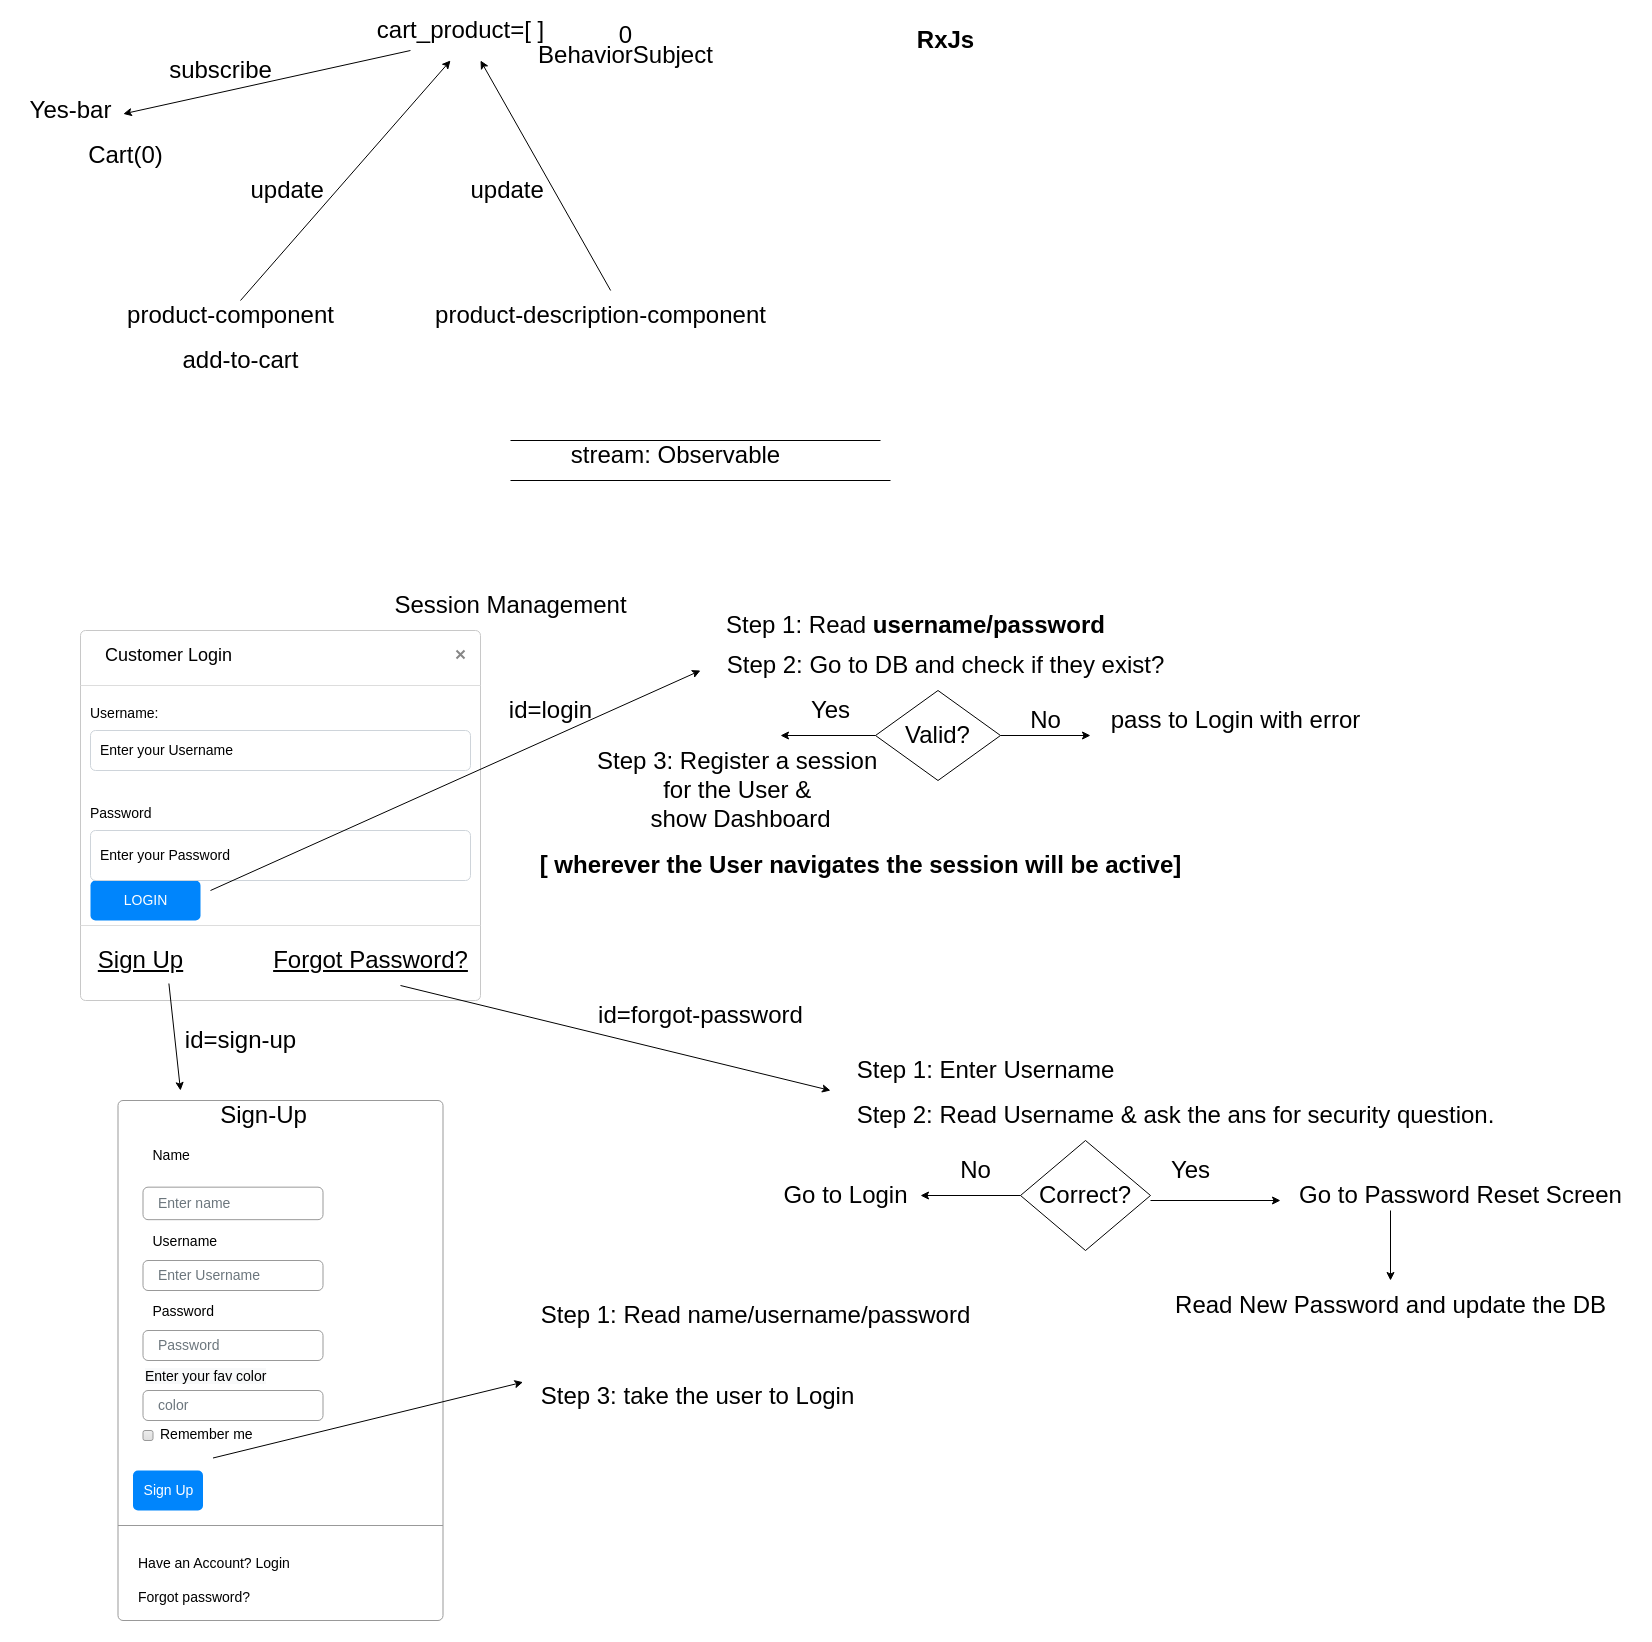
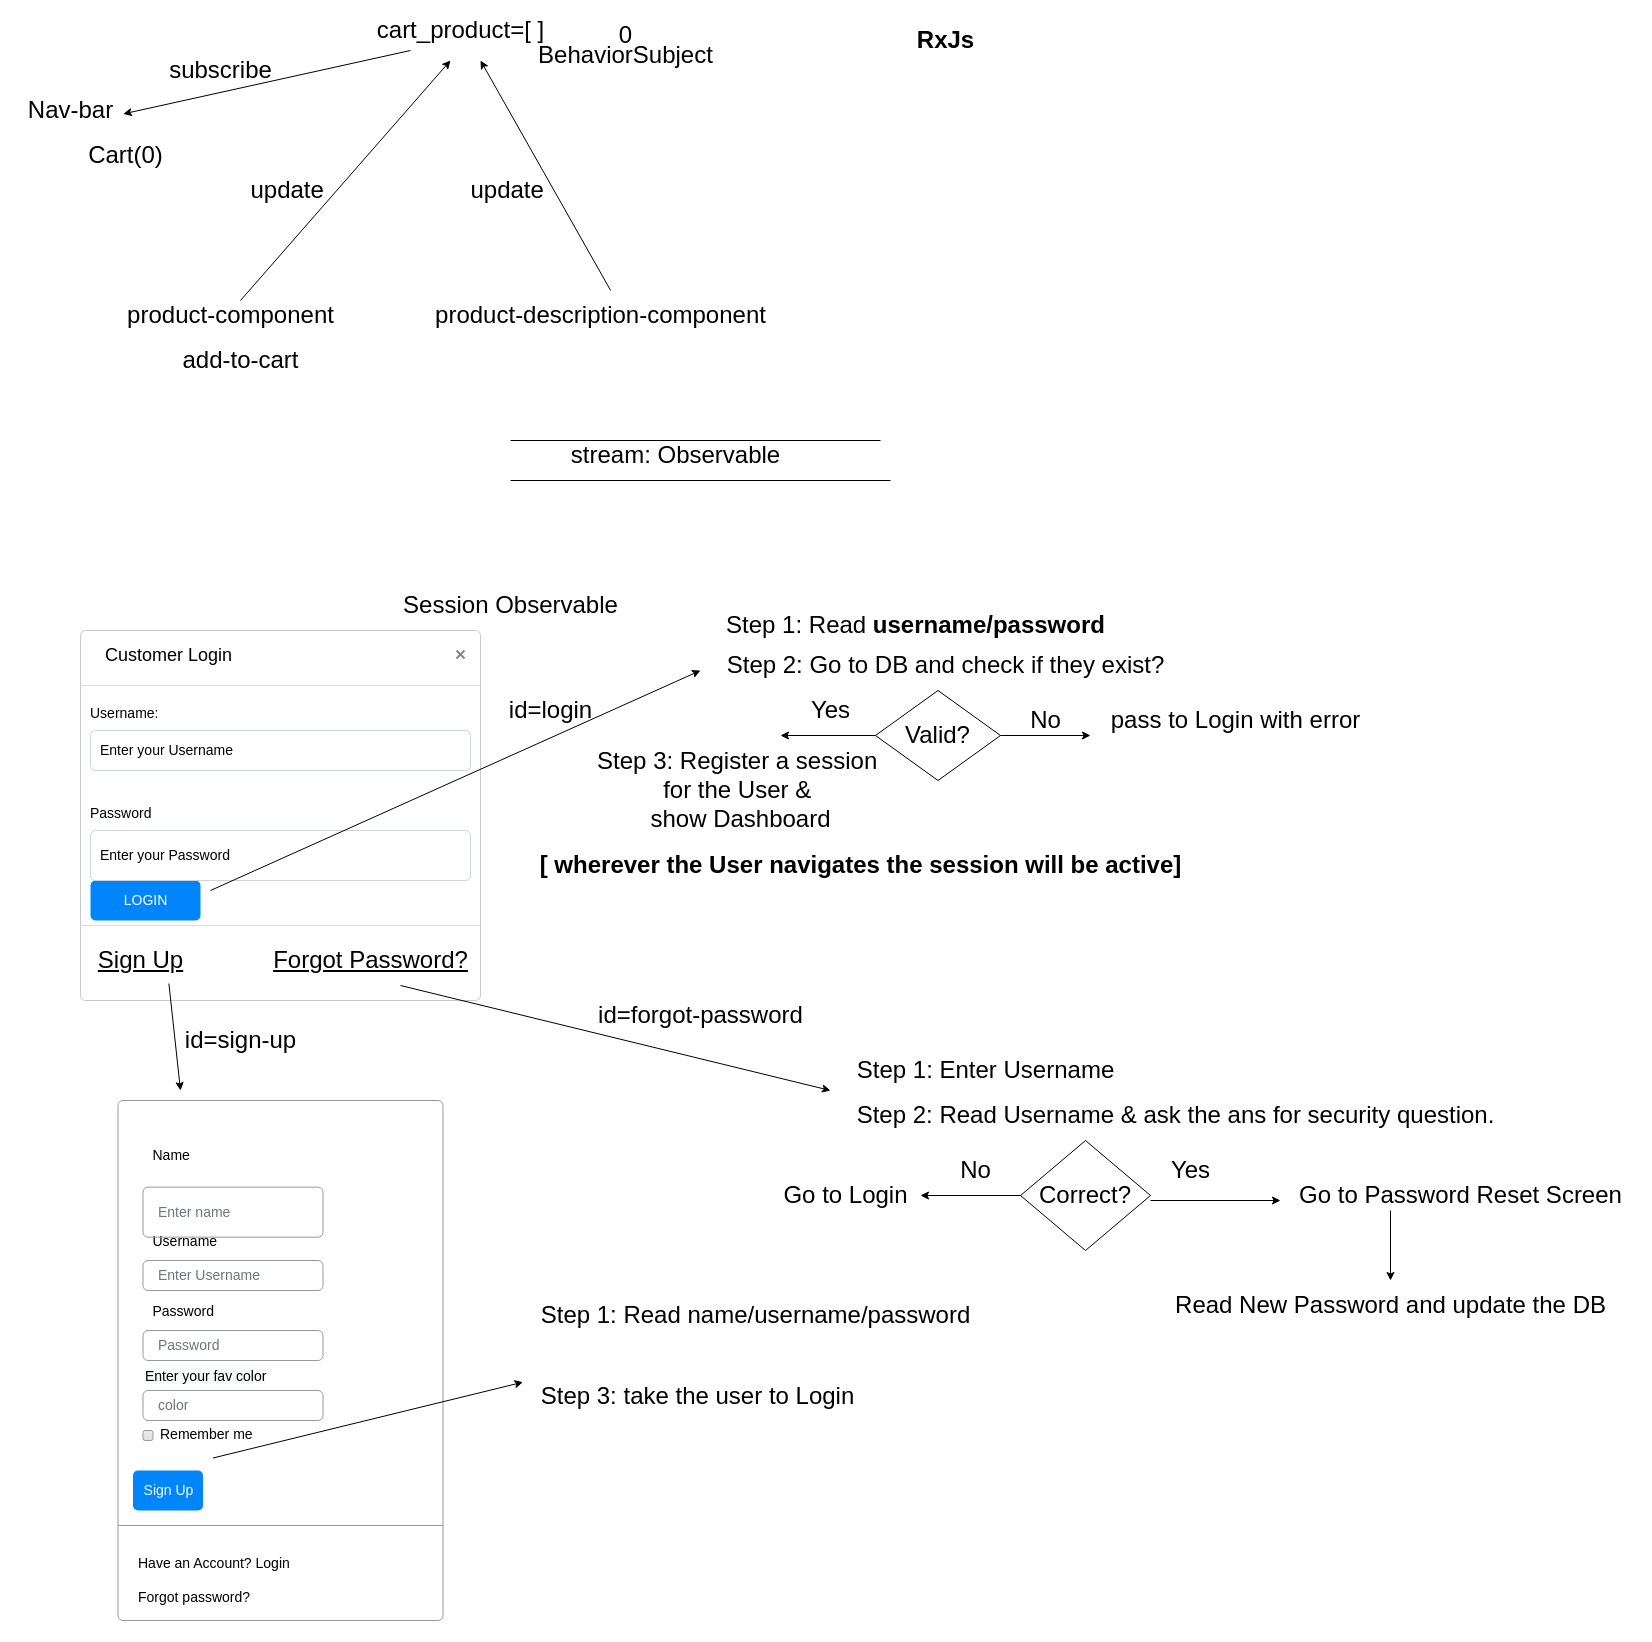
(71, 111) -> (71, 111)
(511, 606) -> (511, 606)
(263, 1116) -> none
(233, 1203) -> (233, 1212)
